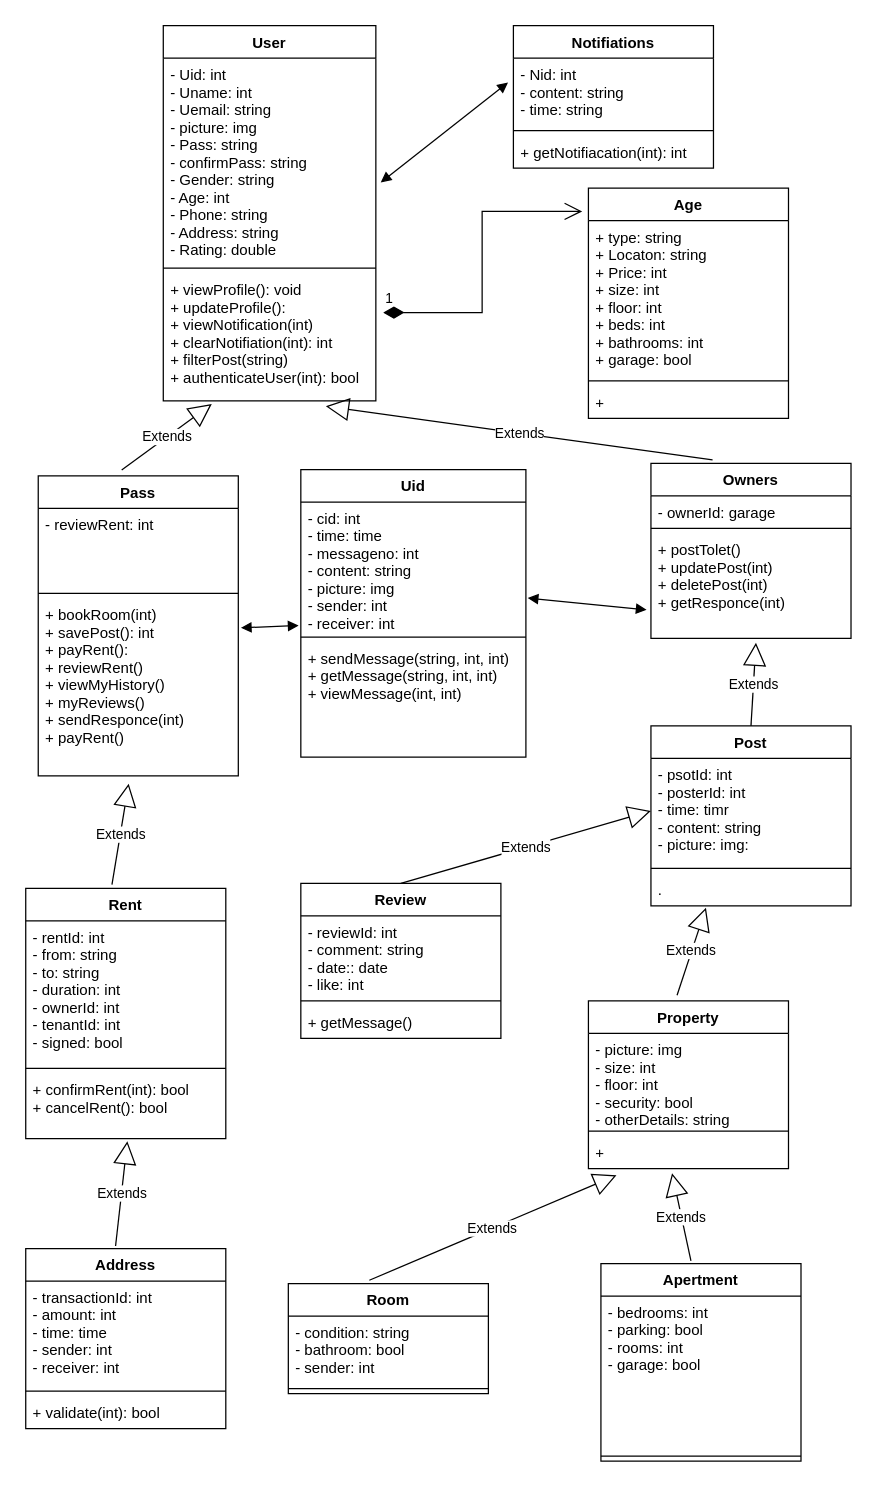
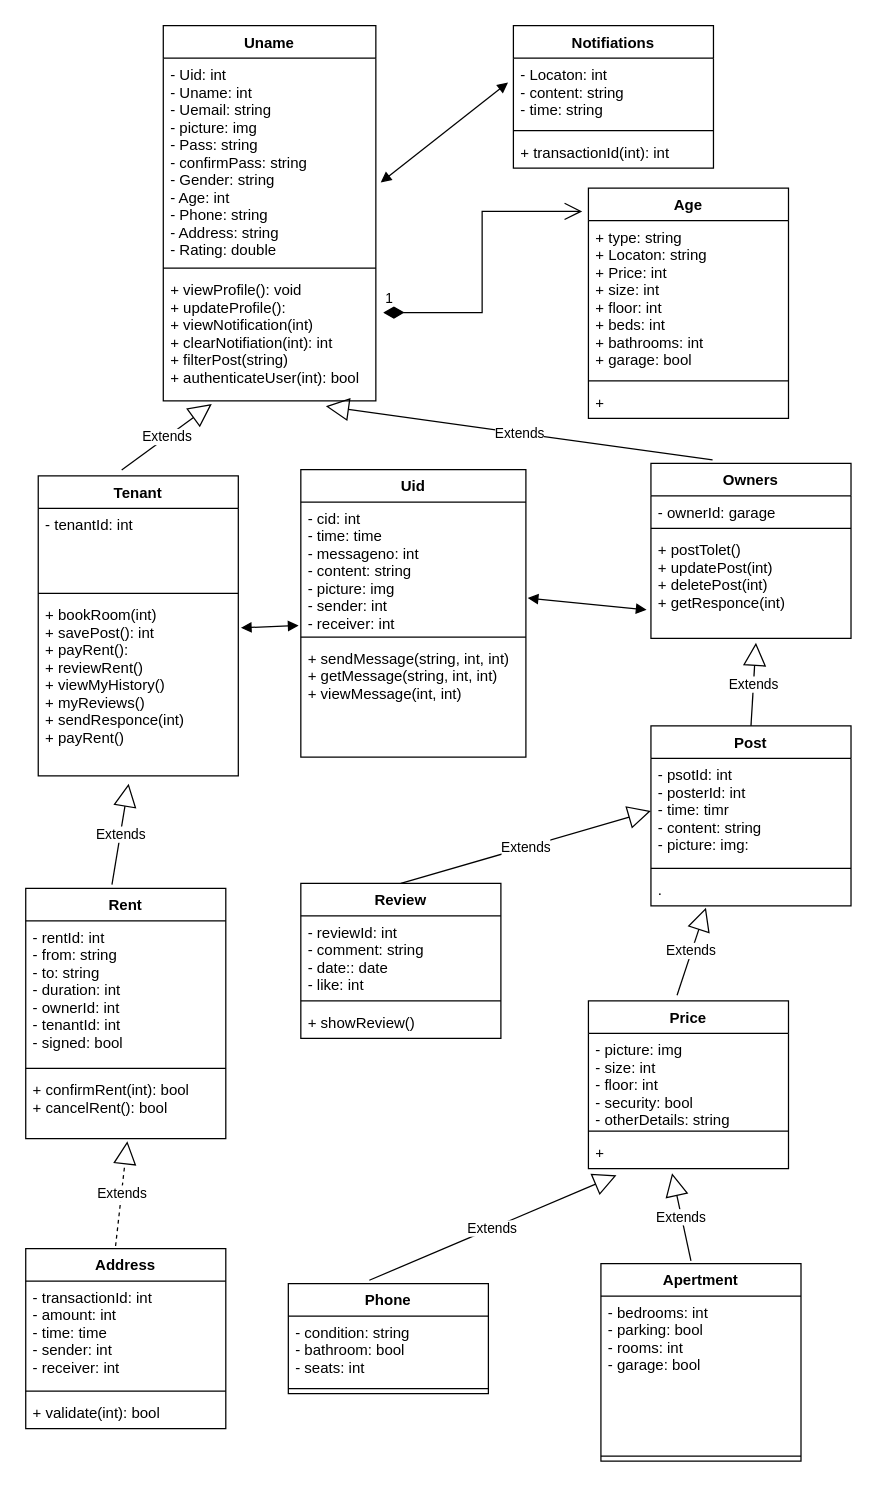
(269, 43) -> (269, 43)
(552, 75) -> (571, 75)
(622, 153) -> (613, 153)
(138, 493) -> (138, 493)
(107, 525) -> (100, 525)
(688, 1018) -> (688, 1018)
(364, 1023) -> (362, 1023)
(118, 1222) -> (118, 1222)
(388, 1300) -> (388, 1300)
(363, 1333) -> (363, 1333)
